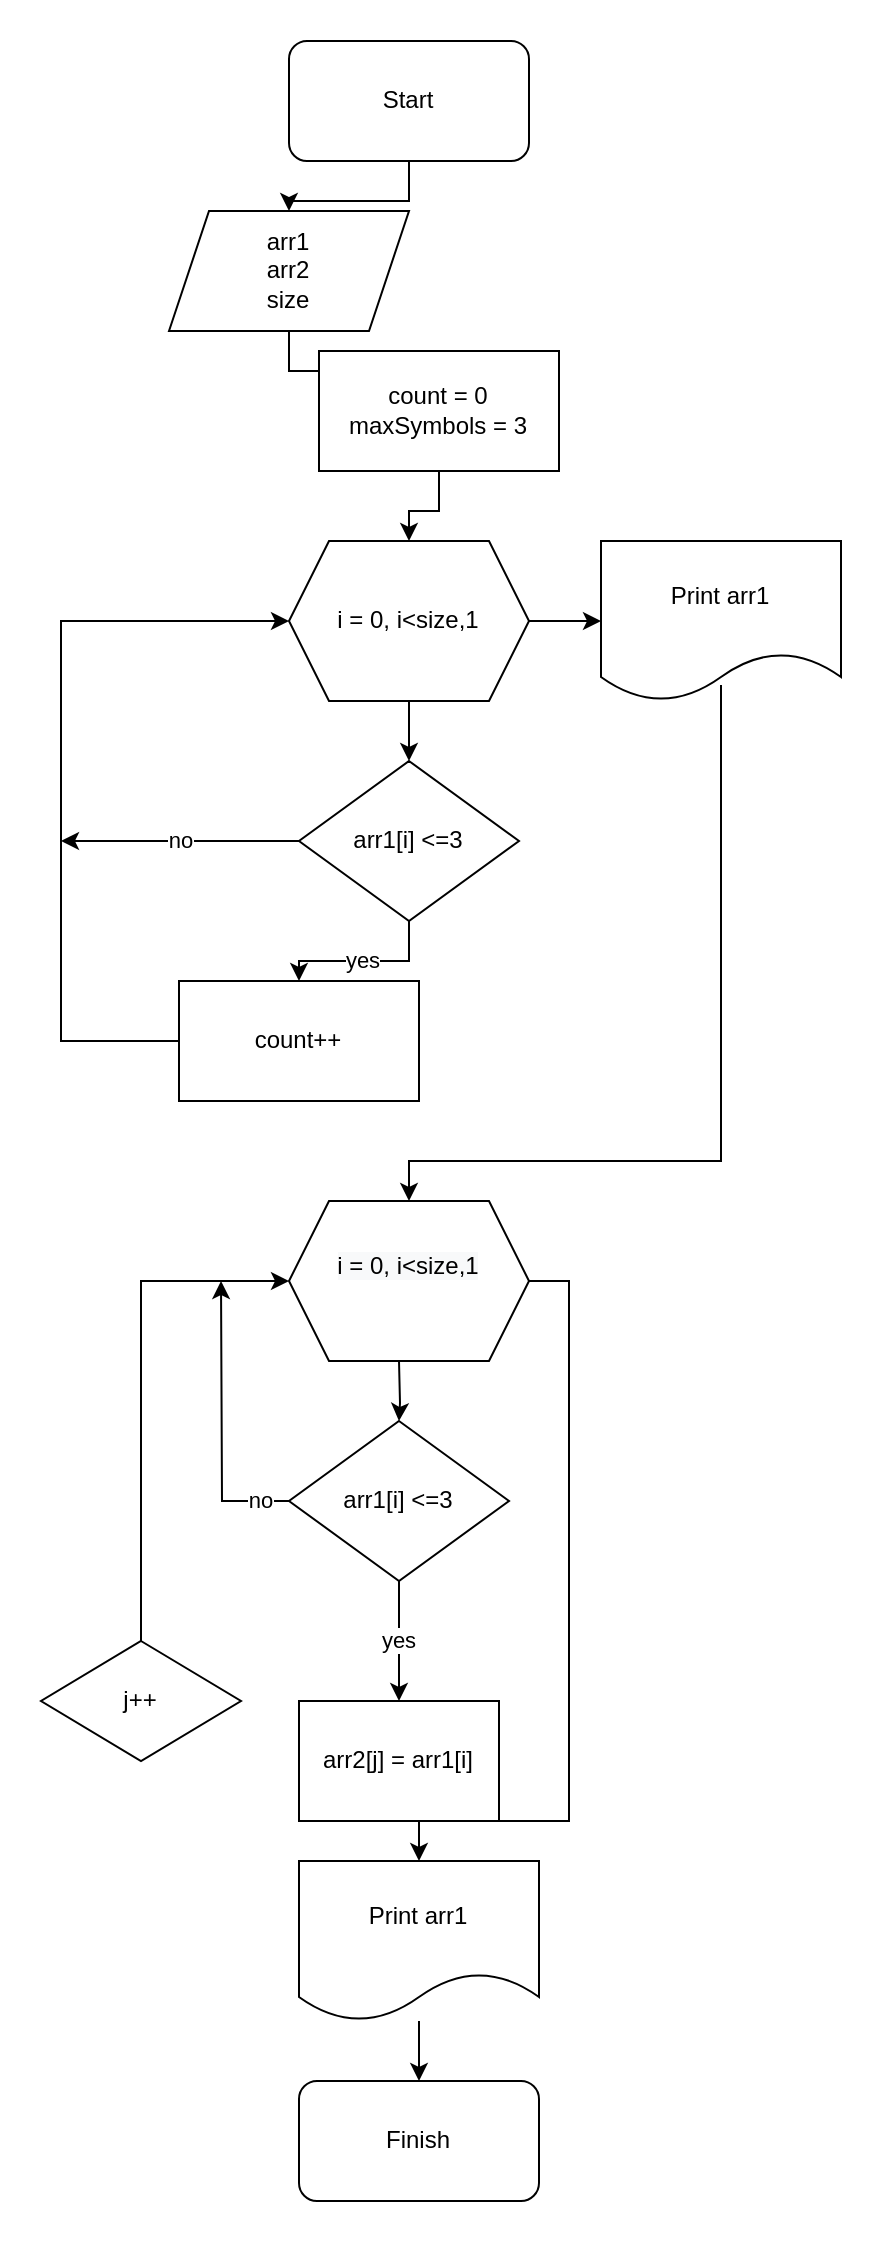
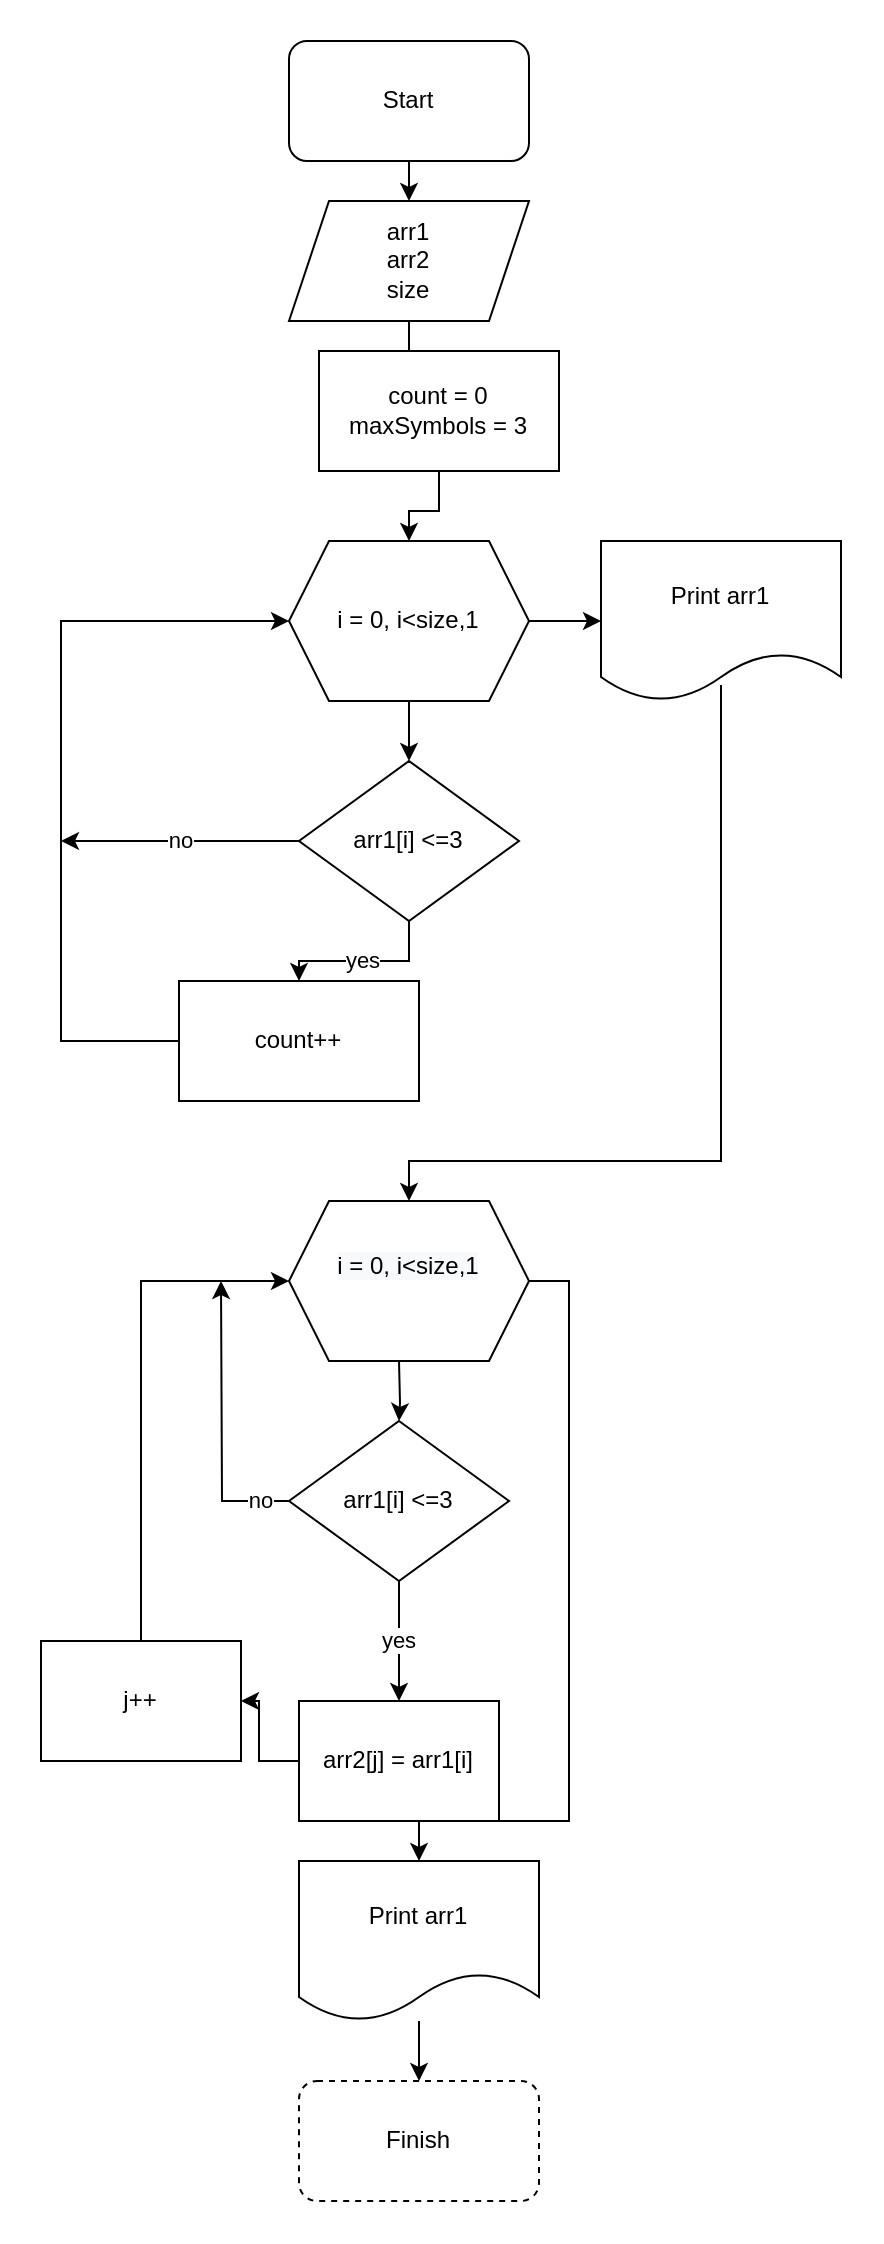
(289, 271) -> (409, 261)
(141, 1701) -> (141, 1701)
none -> (259, 1749)
(419, 2141) -> (419, 2141)
